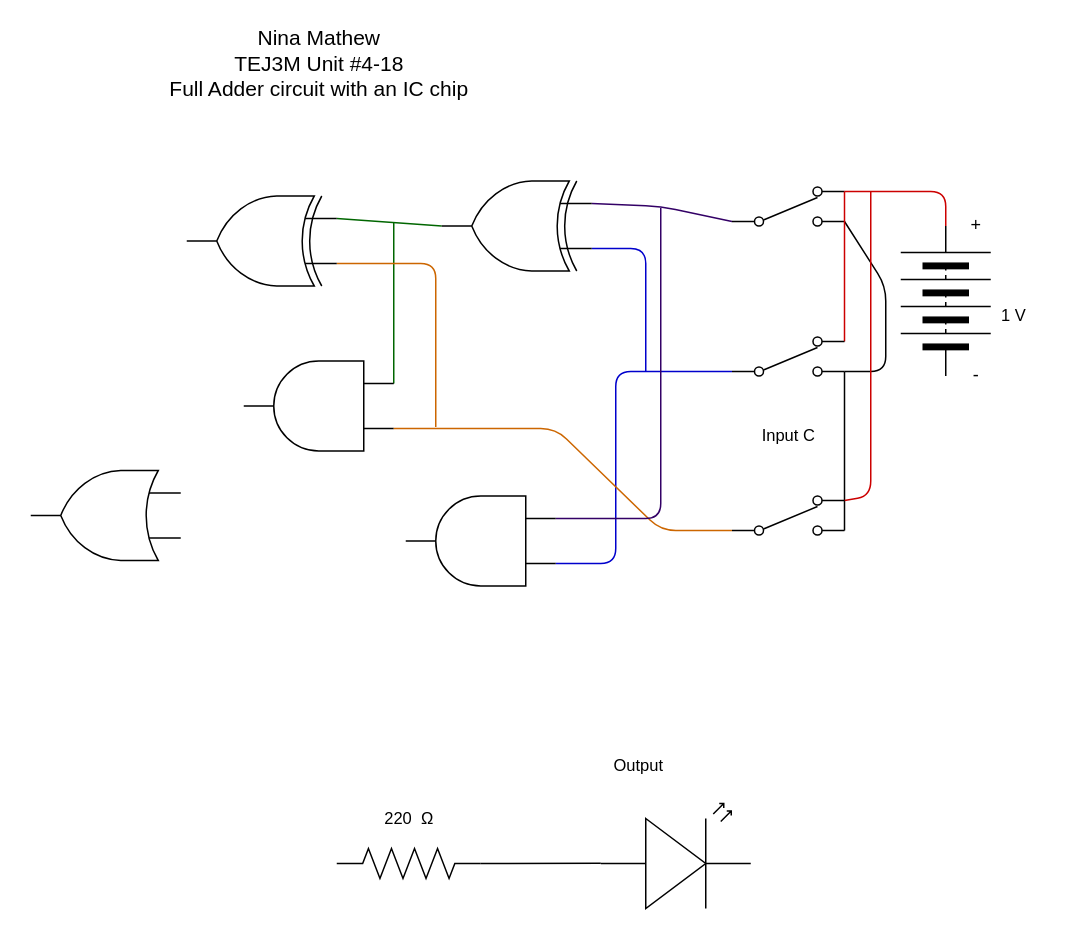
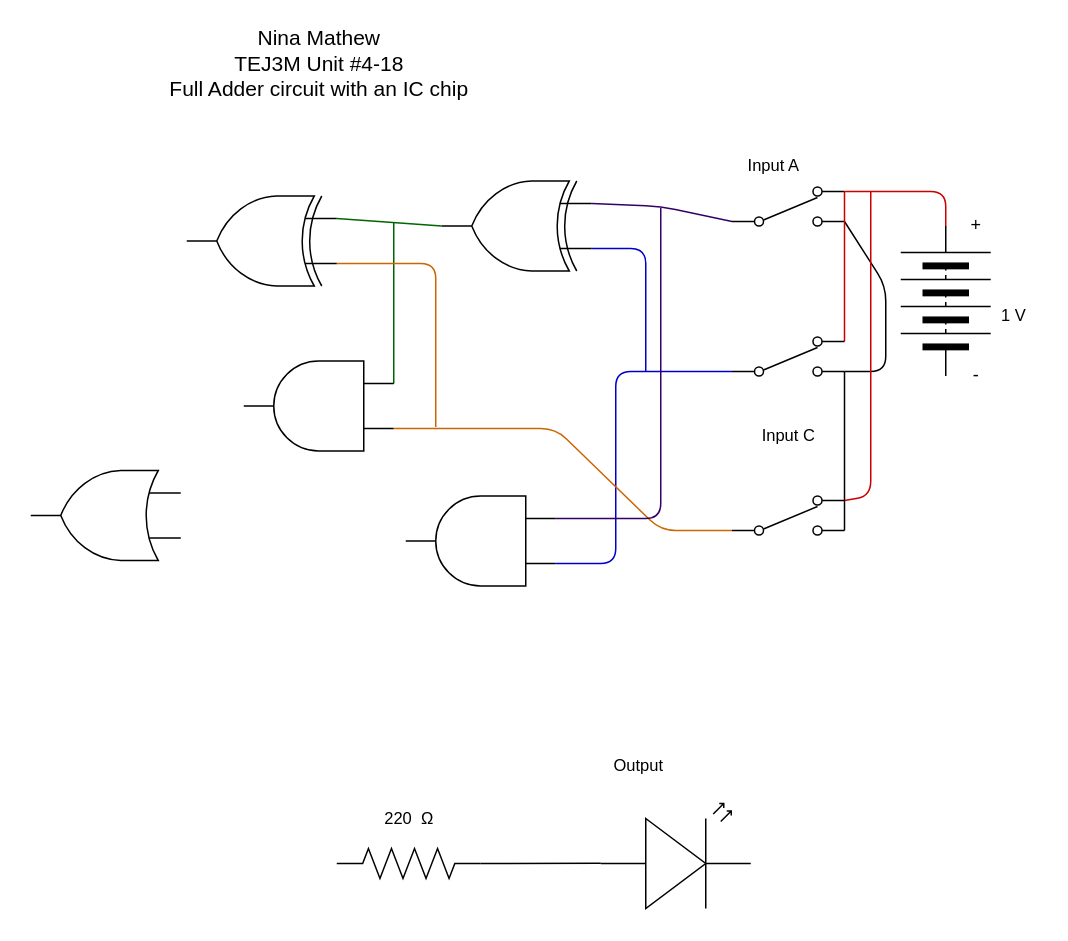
none -> (773, 166)
